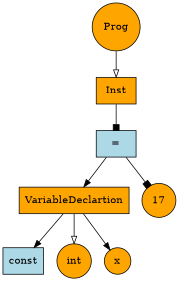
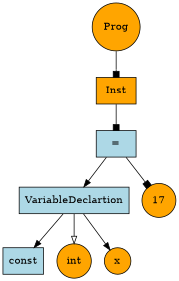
(116, 60) -> (116, 60)
(74, 200) -> (74, 200)
